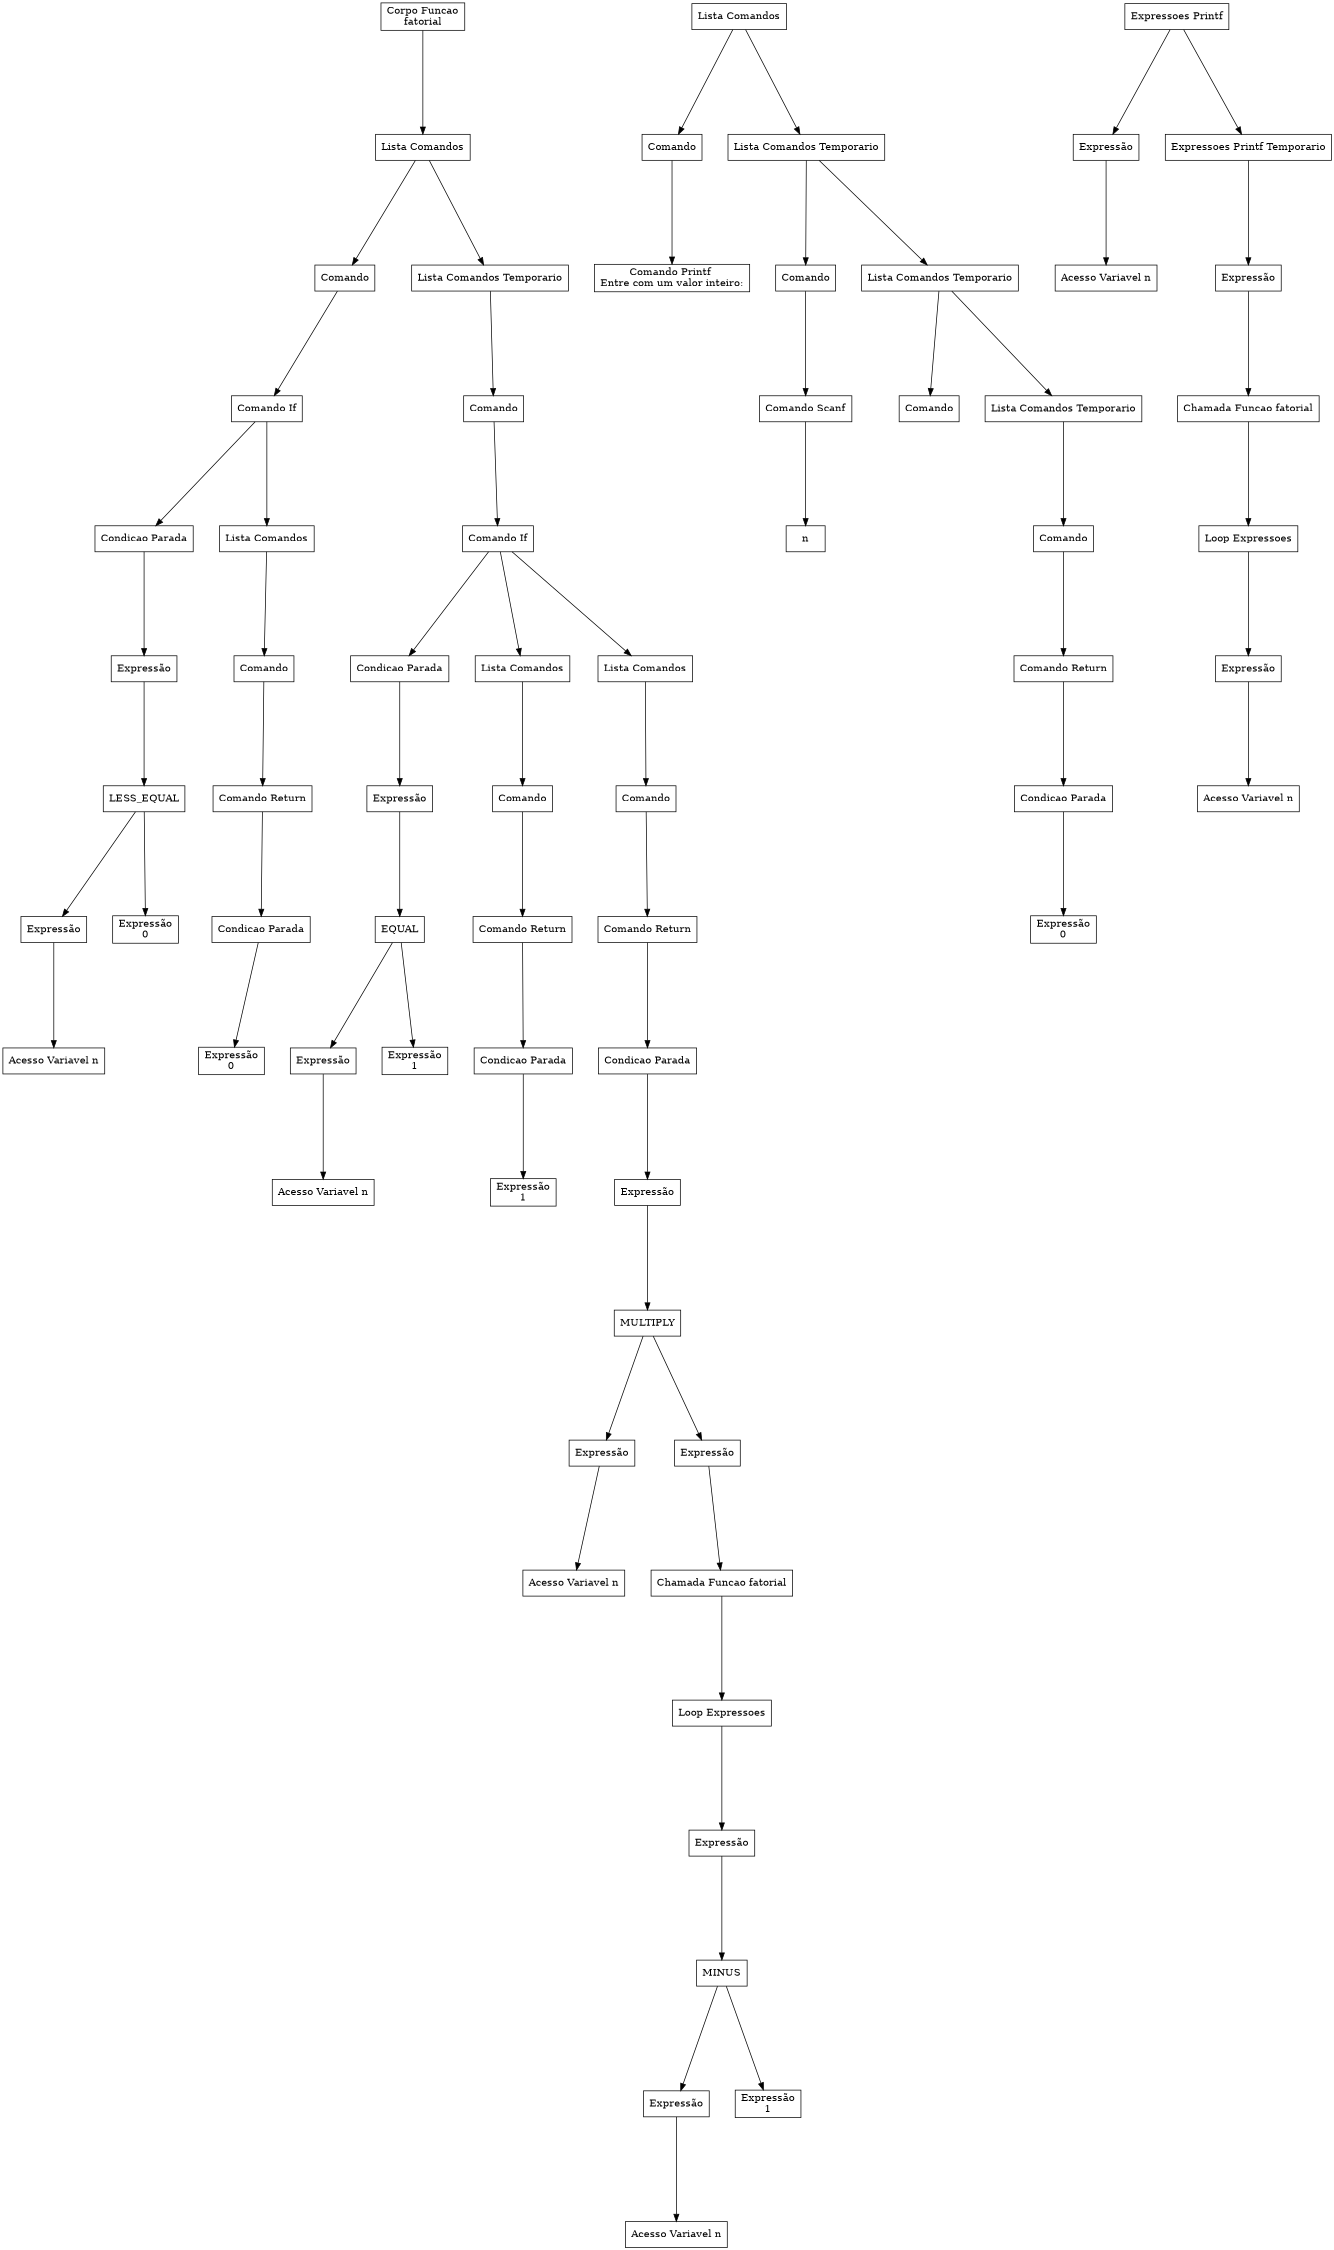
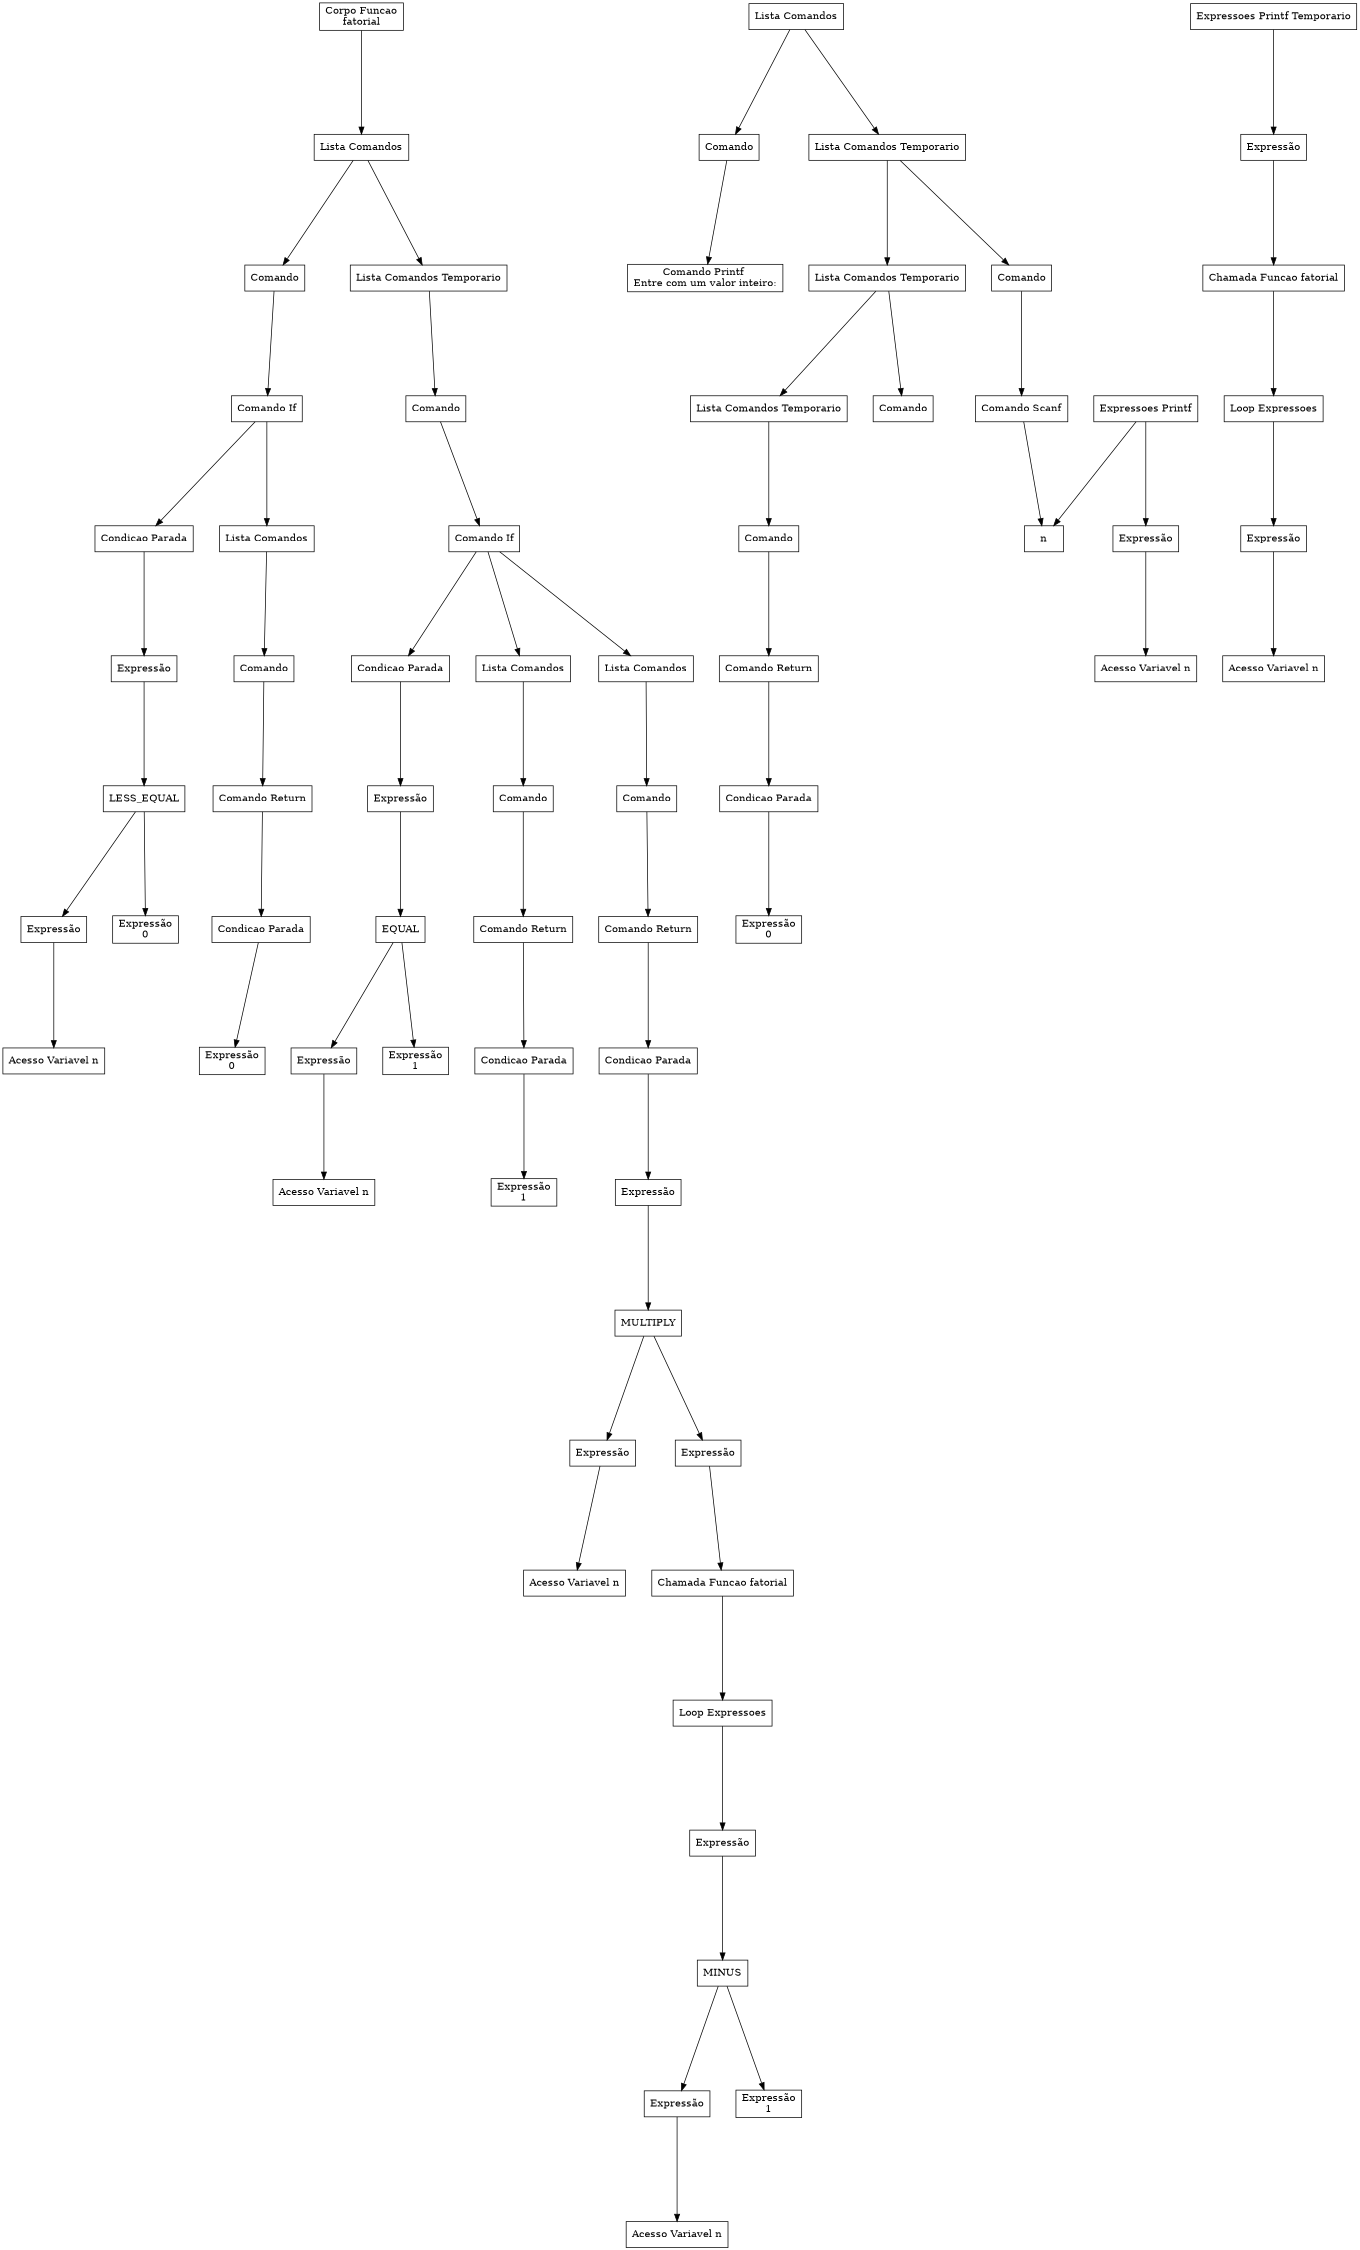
(1211, 79) -> (1097, 471)
